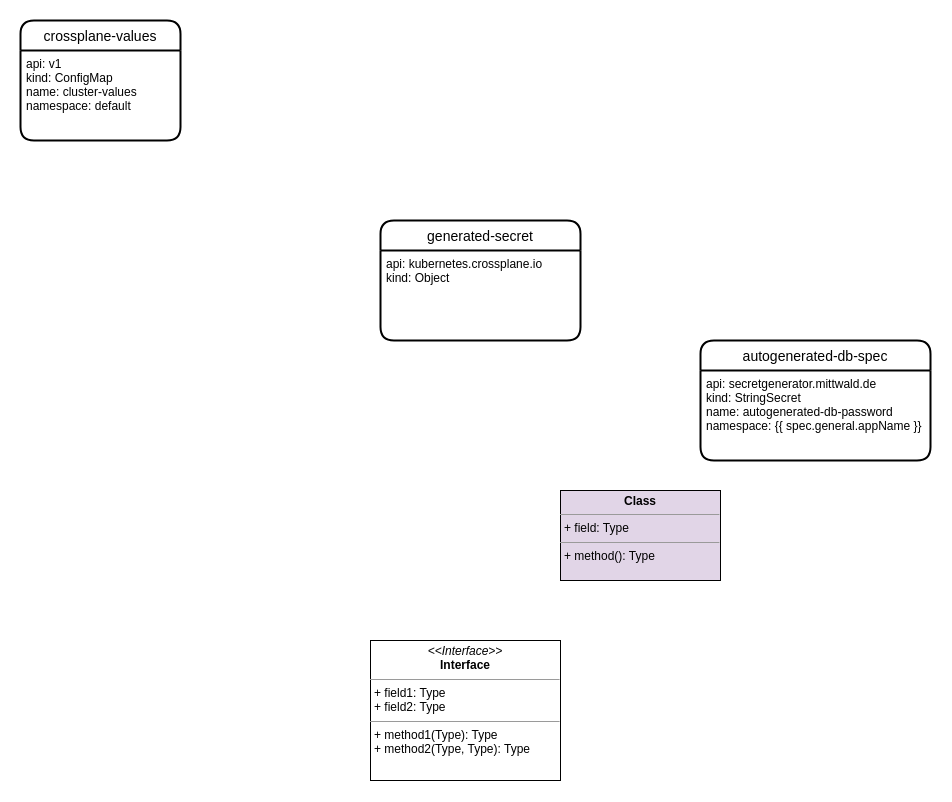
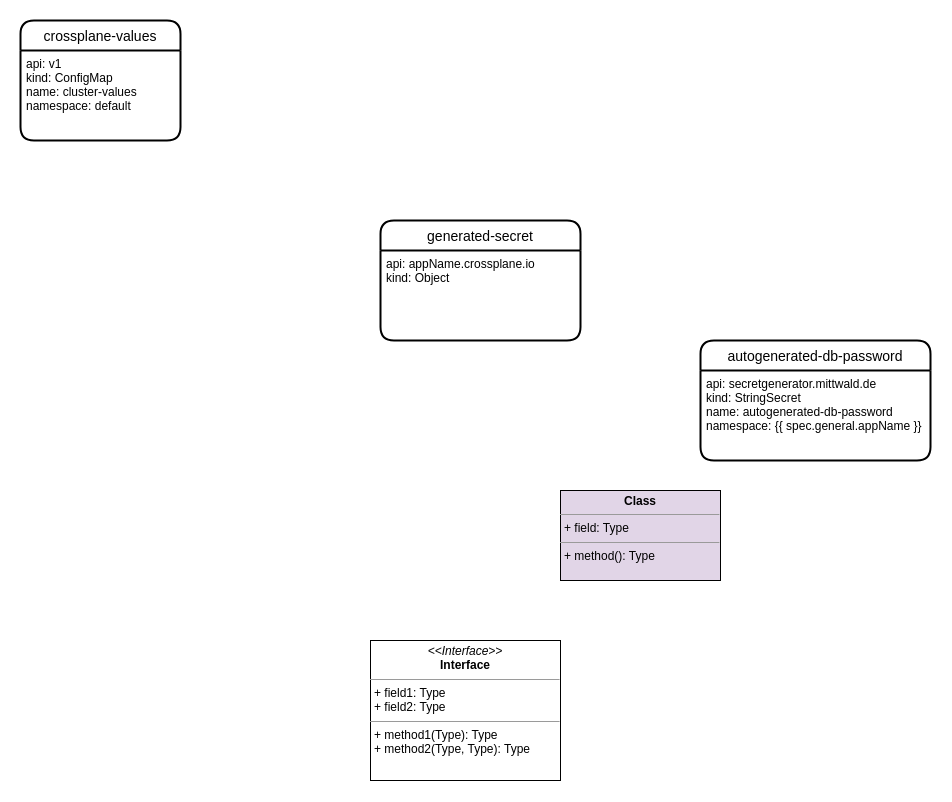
(473, 264) -> (462, 264)
(815, 356) -> (815, 356)
